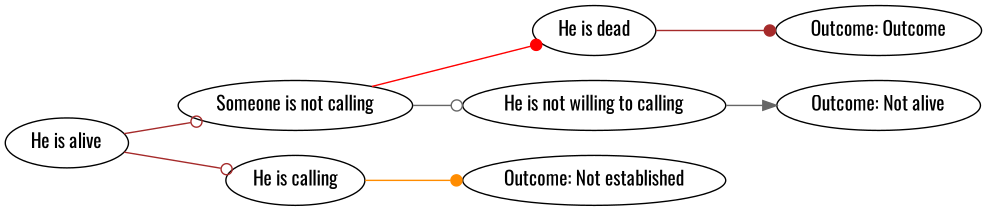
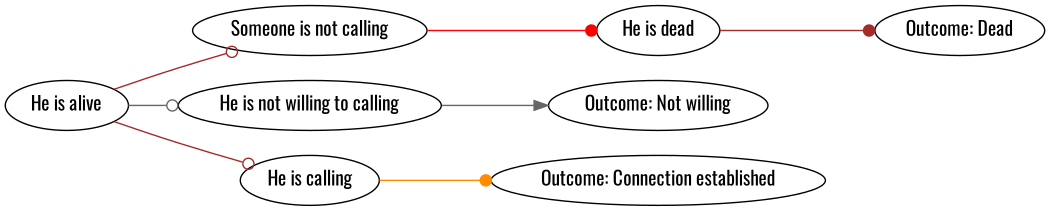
(879, 31) -> (960, 31)
(432, 105) -> (147, 105)
(879, 105) -> (658, 105)
(594, 180) -> (658, 180)
